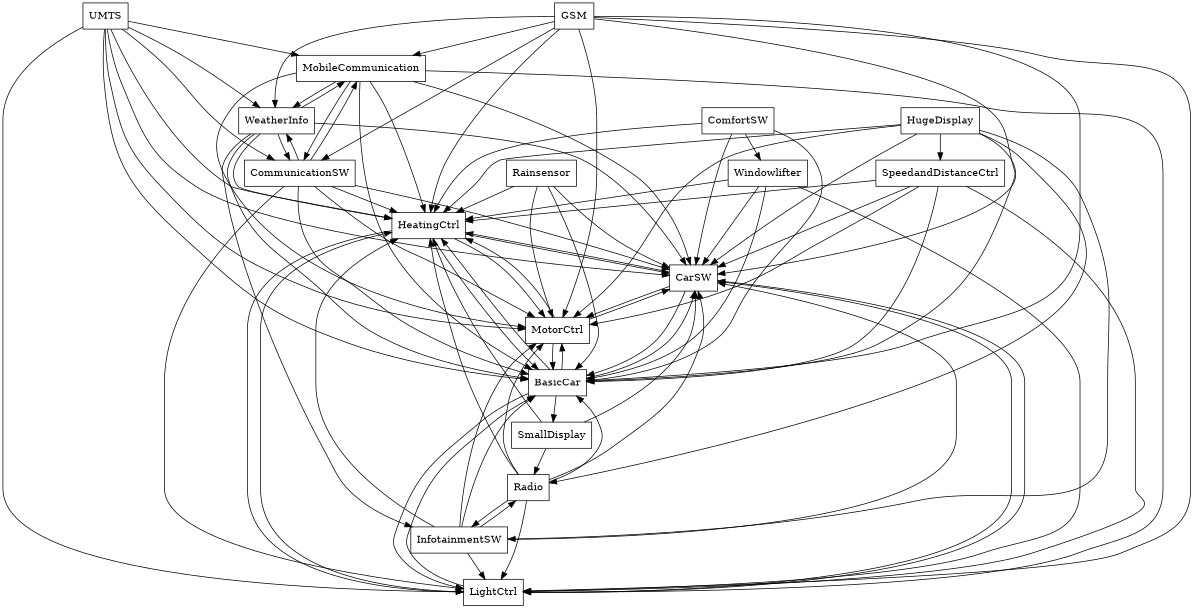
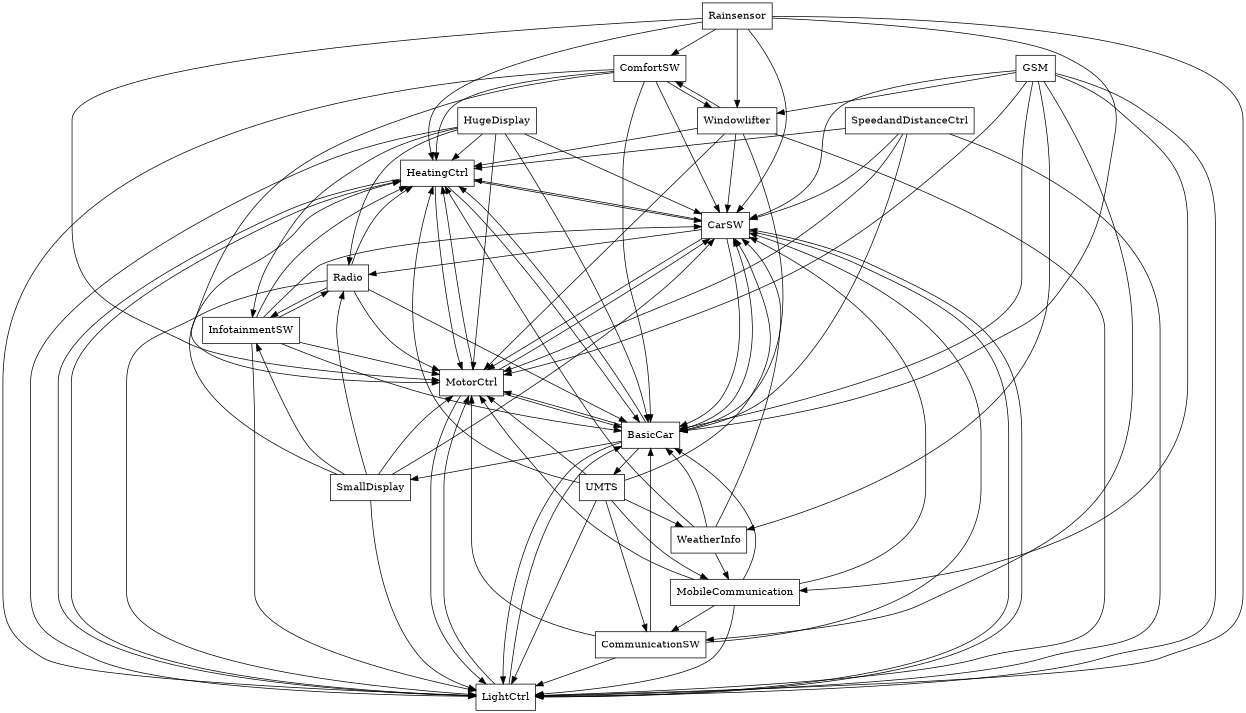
none -> (697, 40)
none -> (737, 65)
(318, 92) -> none
none -> (701, 96)
(482, 108) -> (900, 92)
(330, 130) -> none
(401, 141) -> none
(940, 143) -> (31, 467)
(282, 144) -> none
(295, 150) -> none
(361, 198) -> none
none -> (253, 209)
none -> (607, 249)
(236, 284) -> (630, 458)
(274, 345) -> (292, 420)
none -> (6, 368)
(658, 413) -> (539, 252)
none -> (409, 434)
none -> (1243, 472)
none -> (431, 543)
none -> (444, 550)
none -> (393, 610)
